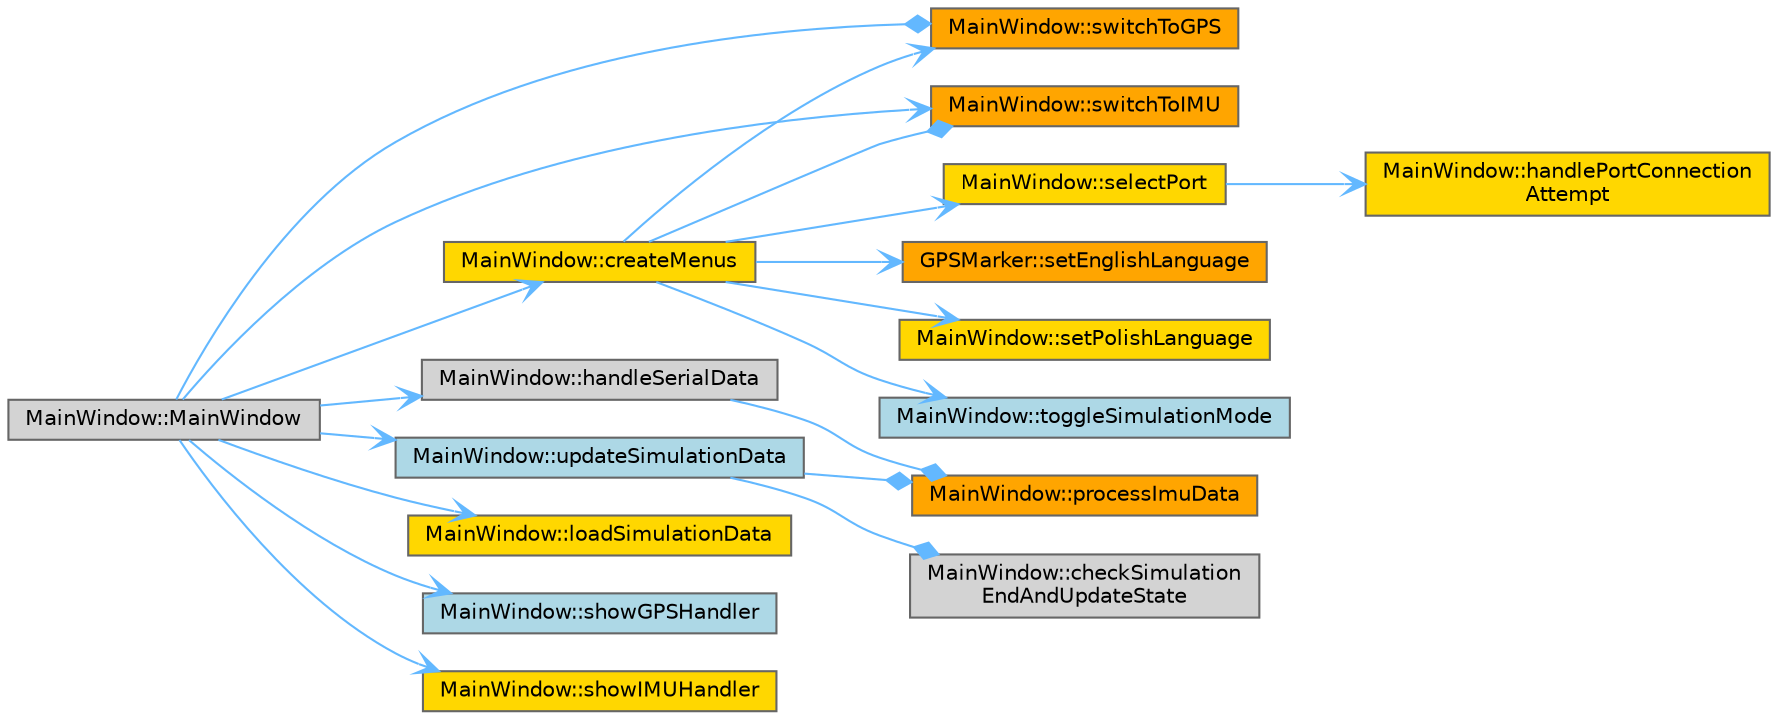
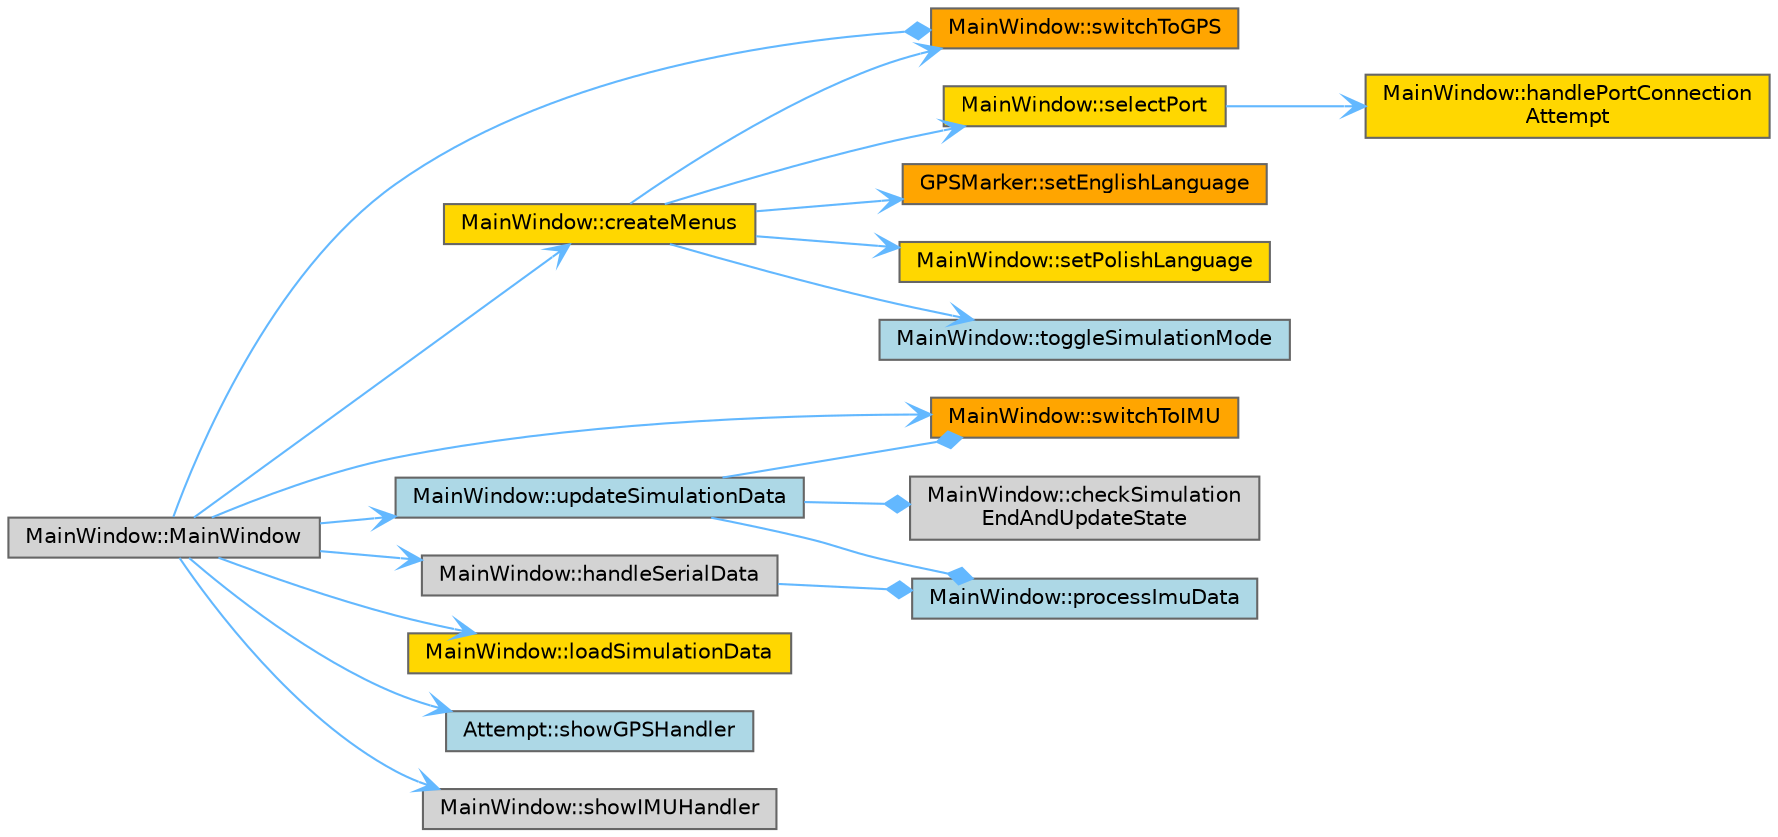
(787, 183) -> (829, 460)
(1085, 496) -> (1085, 599)
(600, 613) -> (600, 731)
(600, 691) -> (600, 809)
